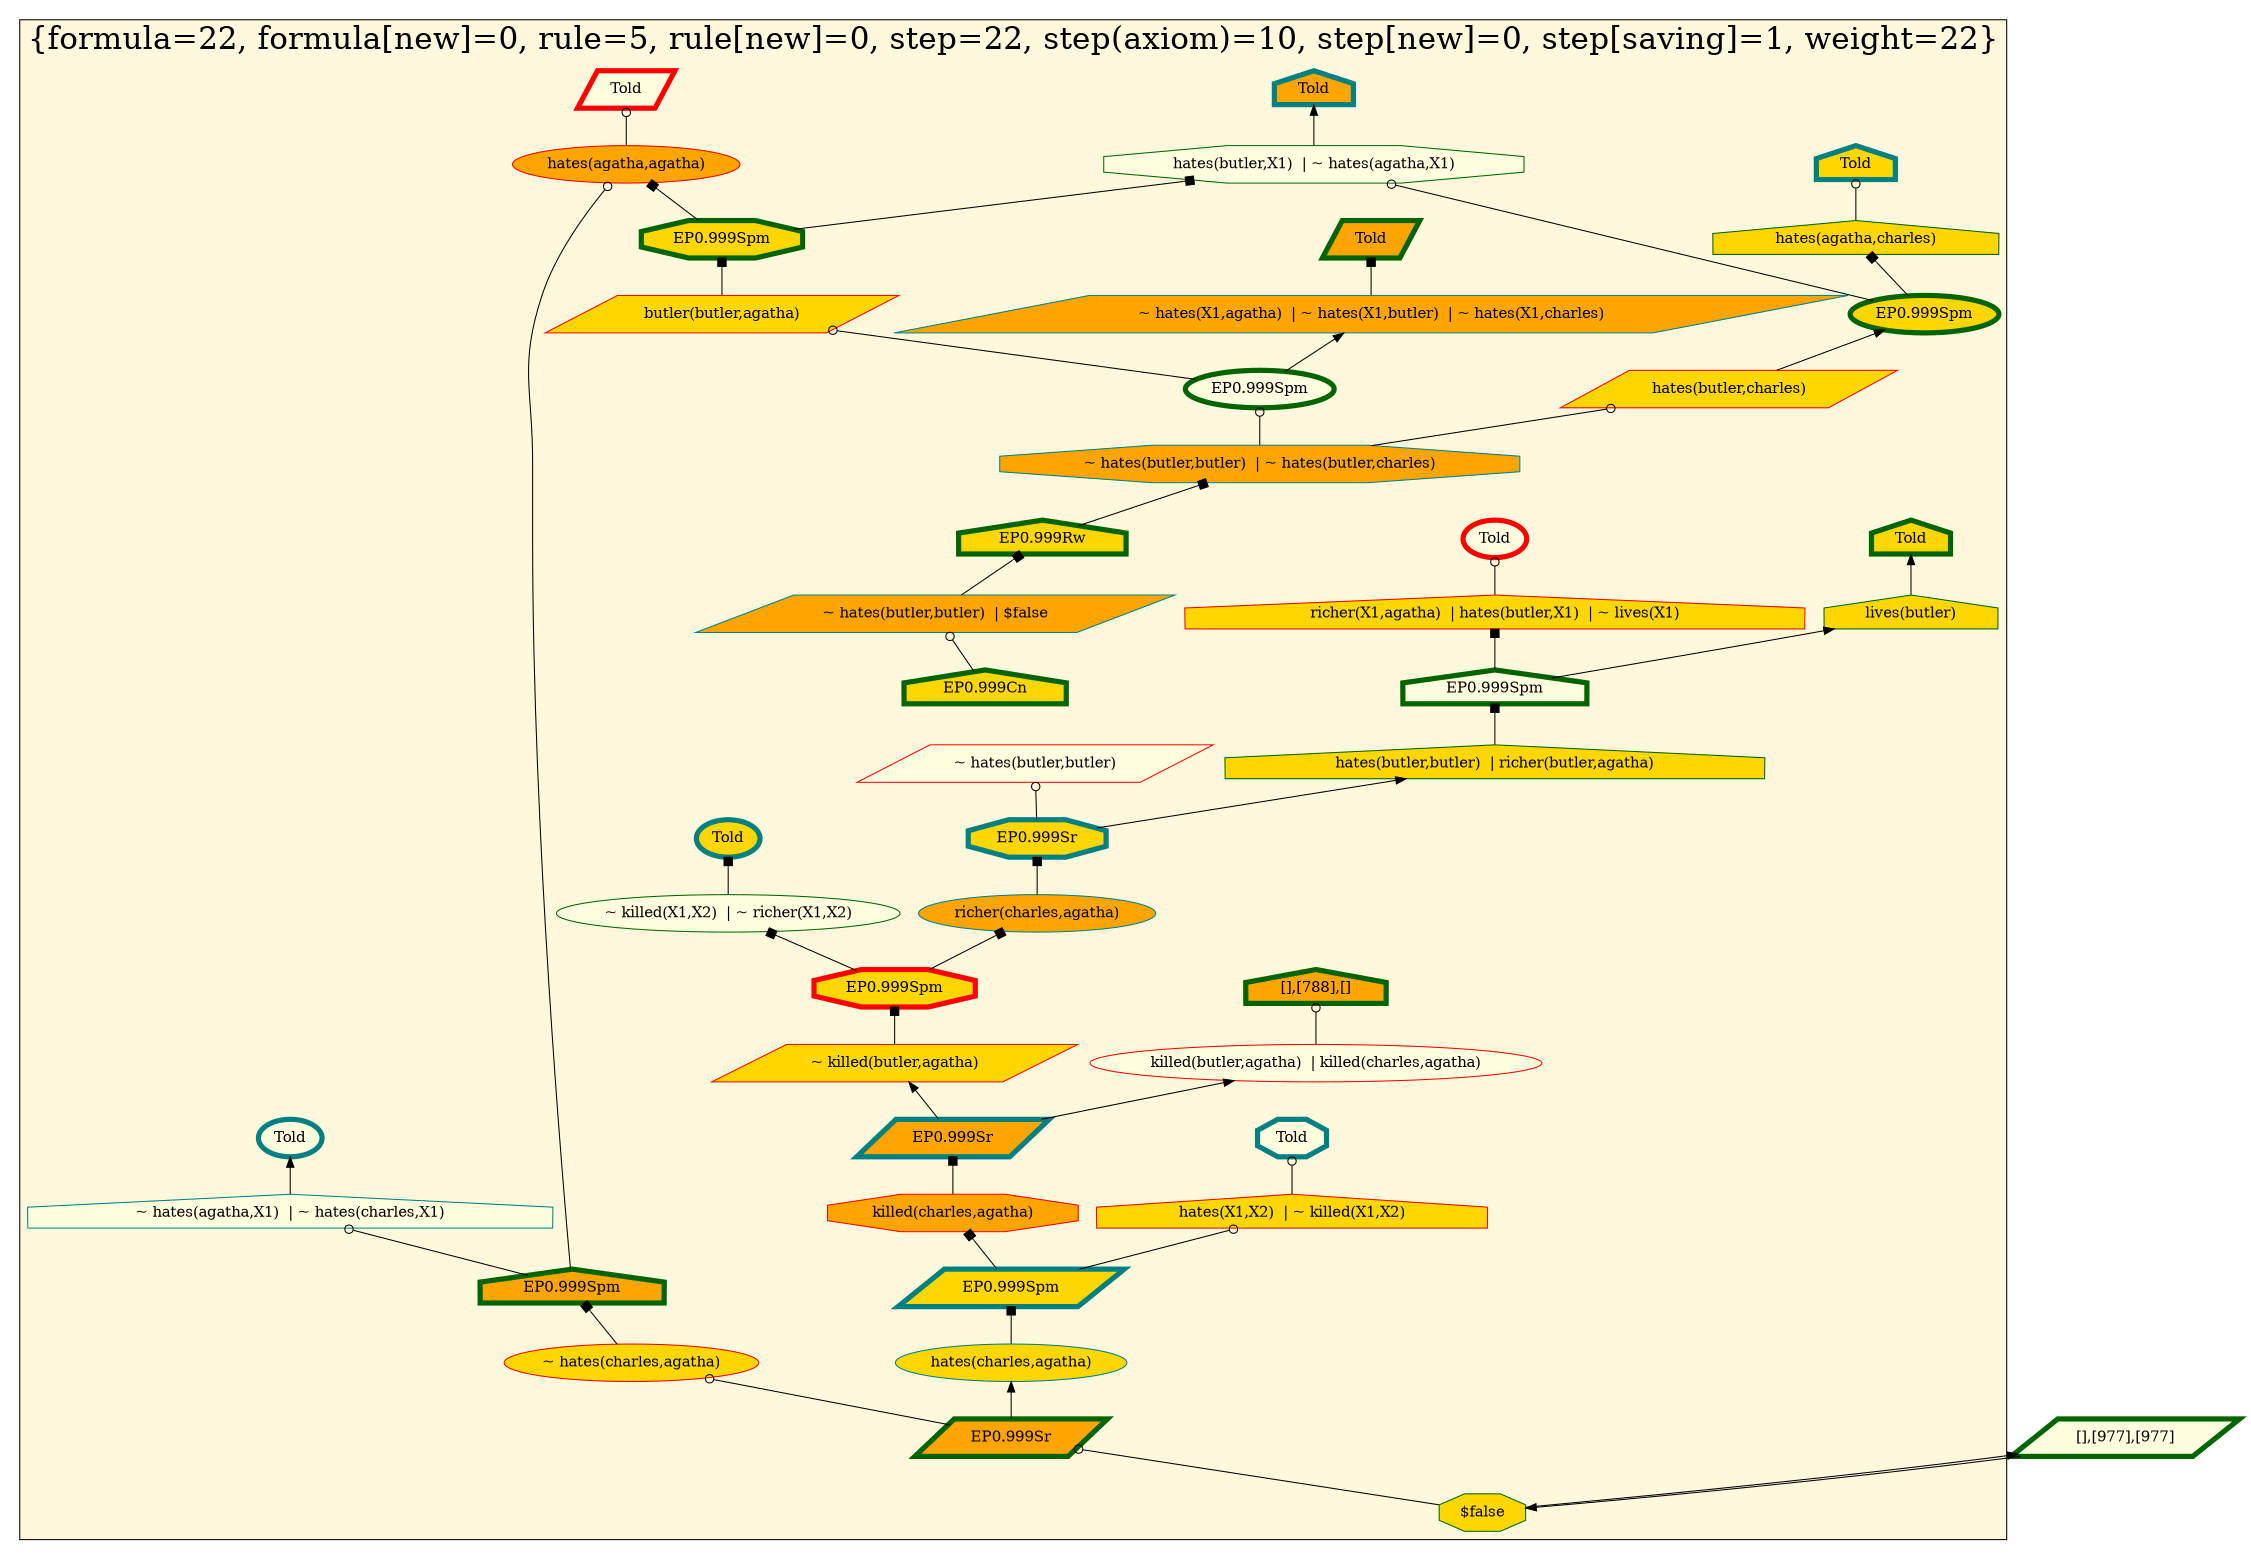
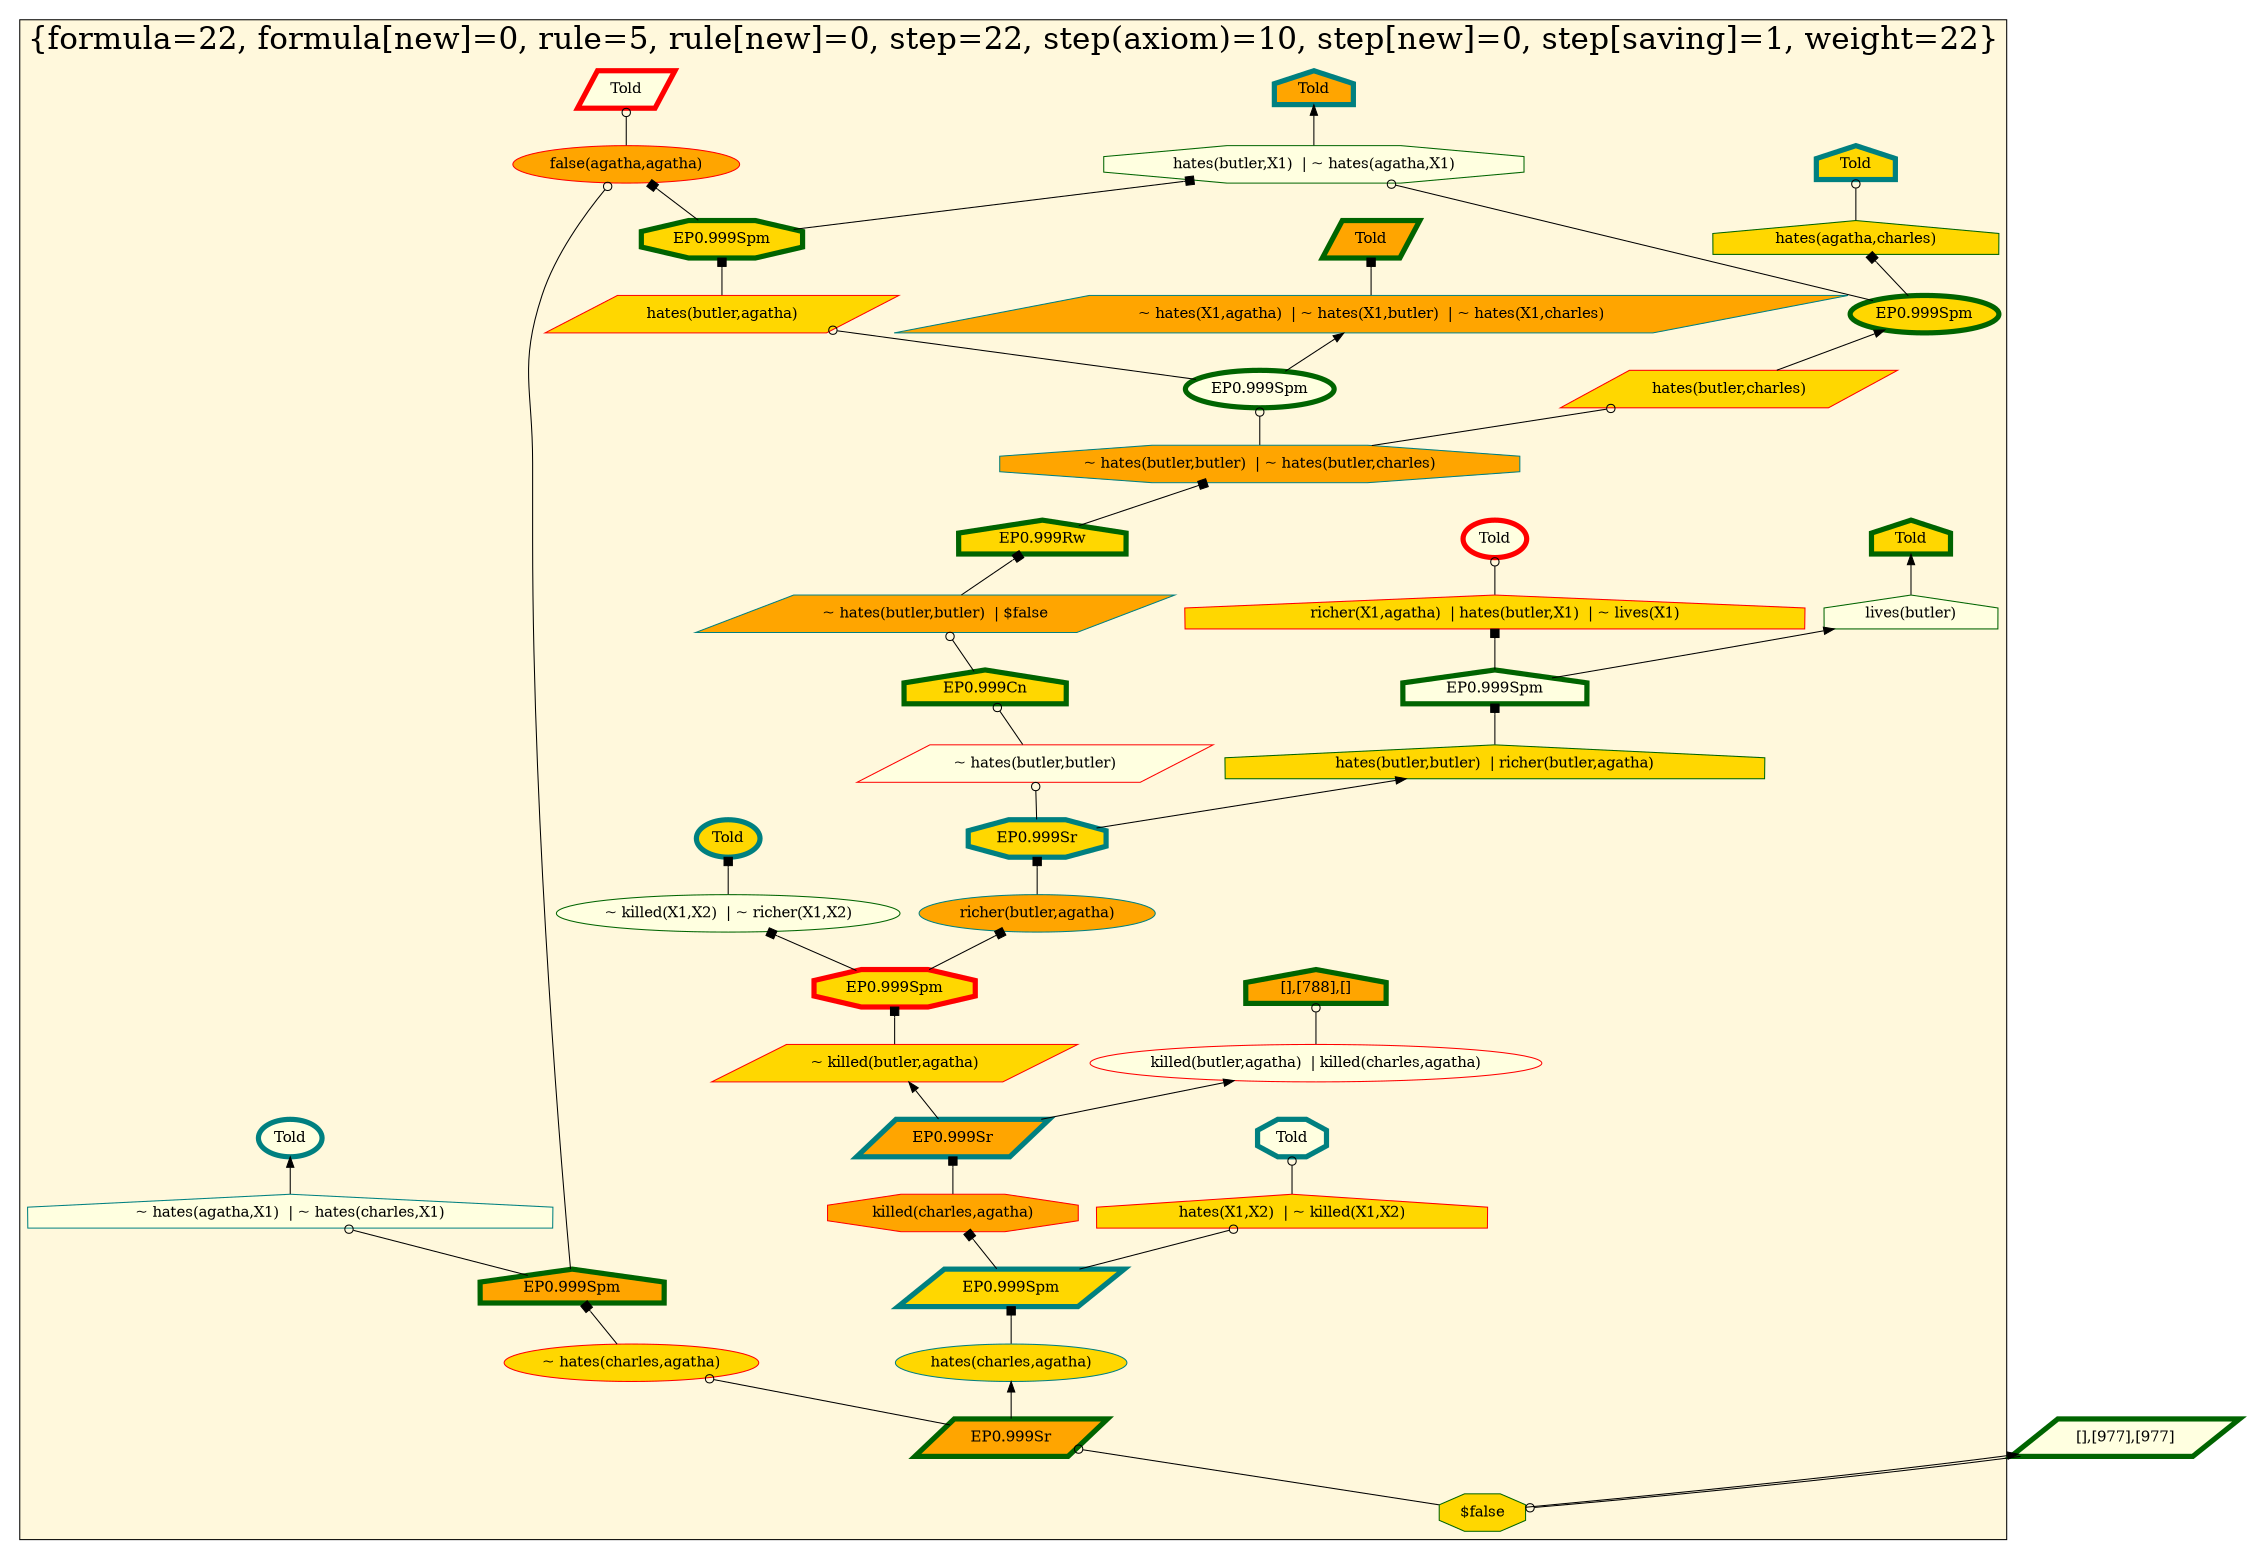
(626, 164) -> (626, 164)
(722, 314) -> (722, 314)
(1911, 614) -> (1911, 614)
none -> (1011, 728)
(1037, 913) -> (1037, 913)
(1778, 1484) -> (1778, 1484)
